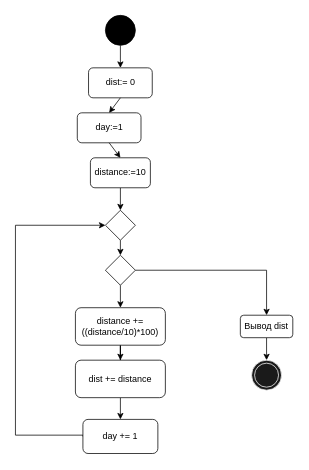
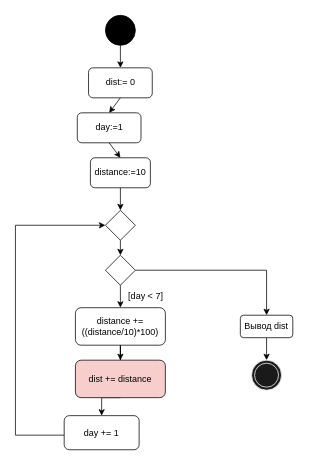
none -> (146, 297)
(120, 379) -> (120, 379)
(120, 437) -> (102, 433)
